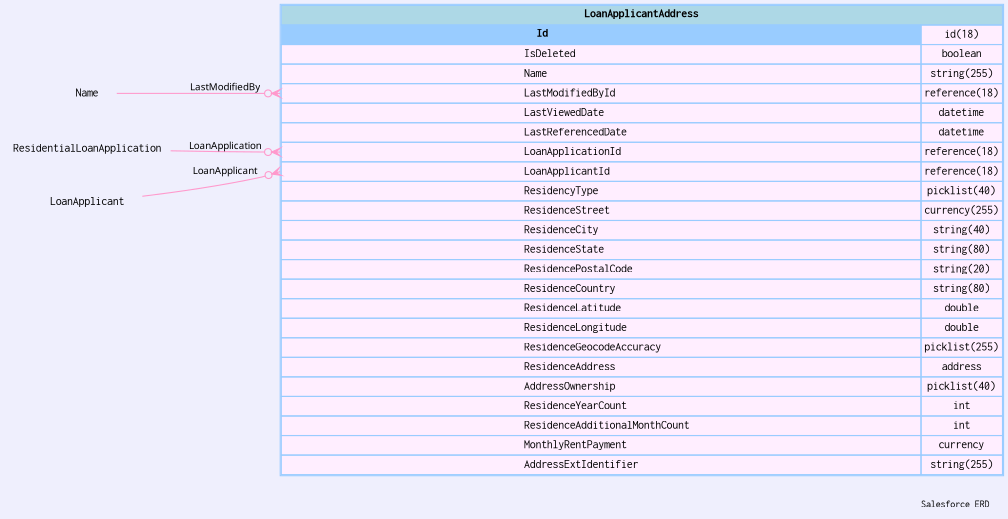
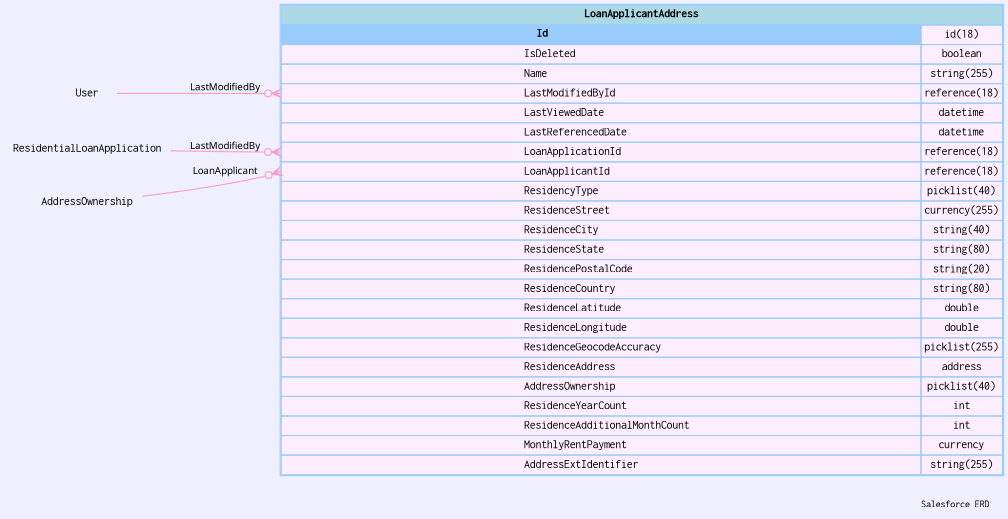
(87, 93) -> (87, 93)
(225, 147) -> (225, 147)
(87, 202) -> (87, 202)
